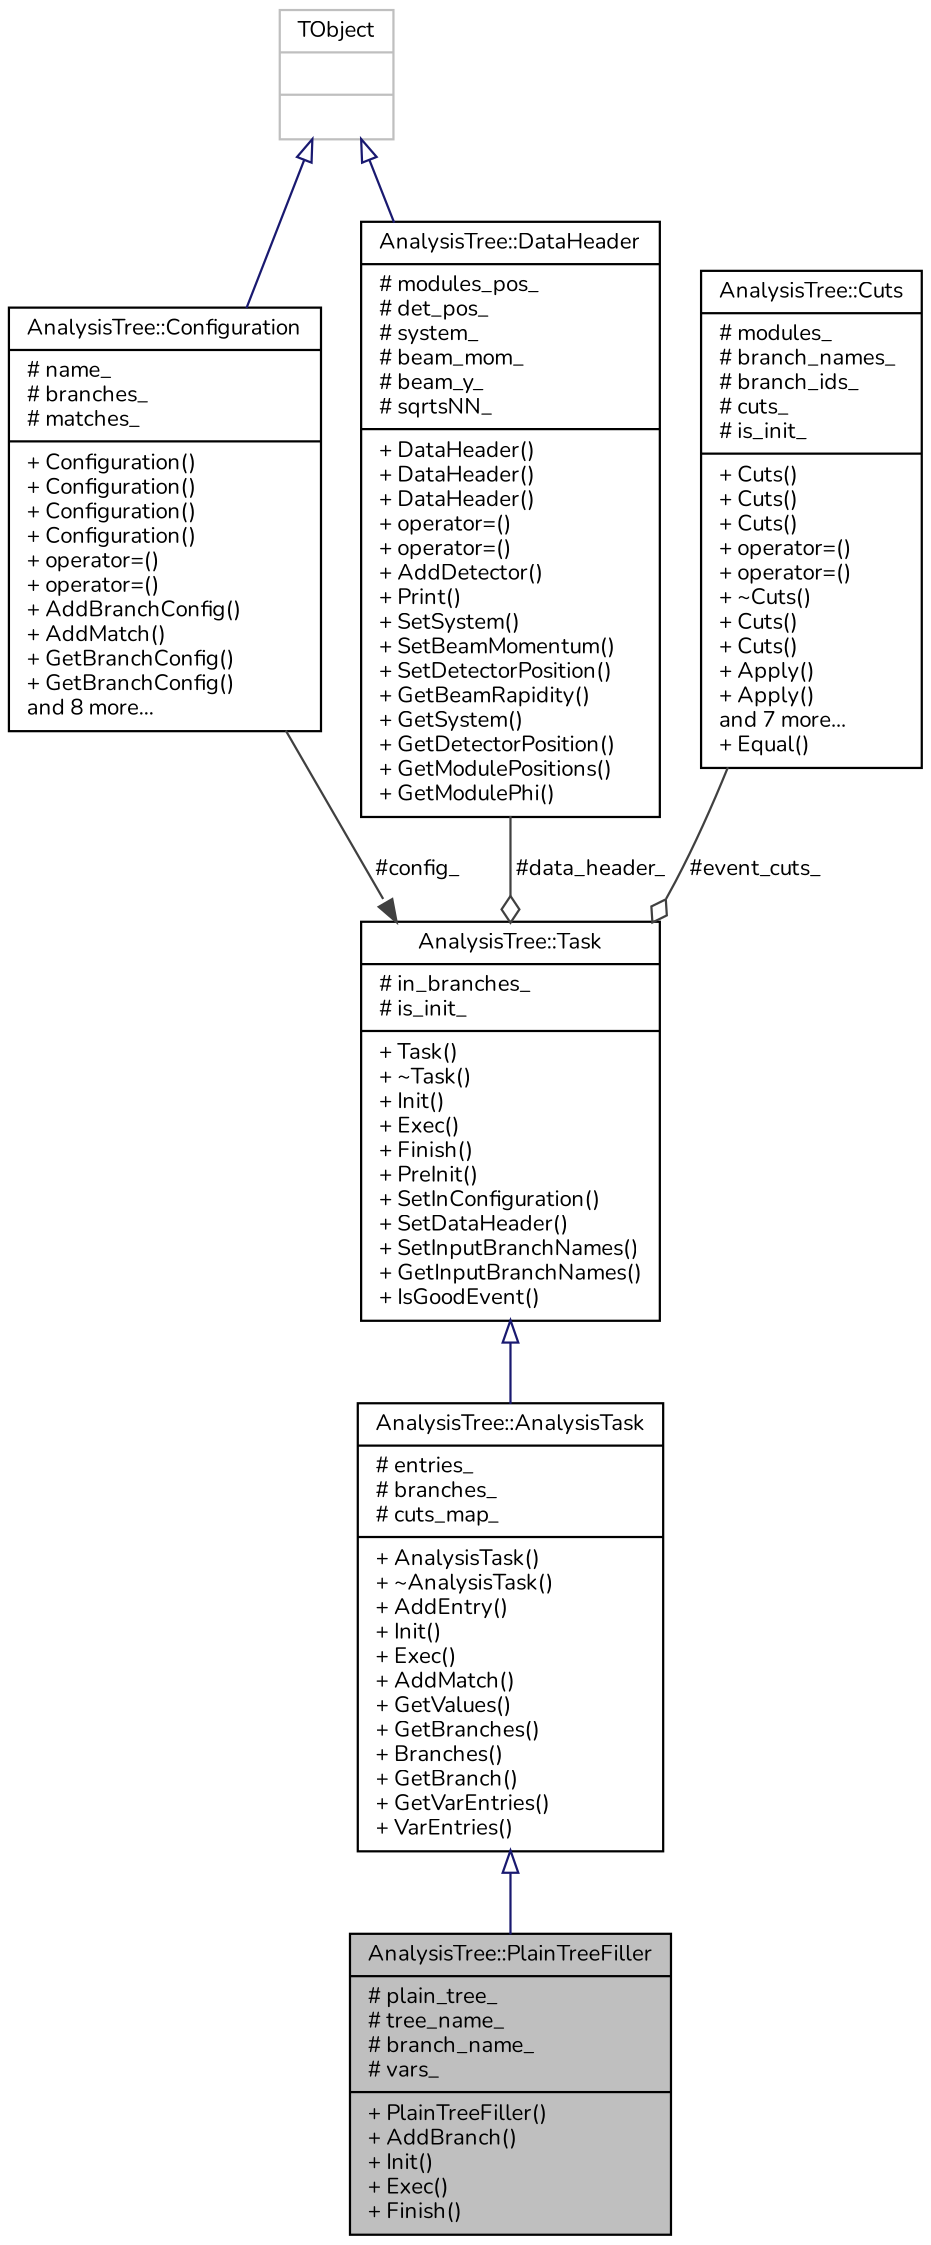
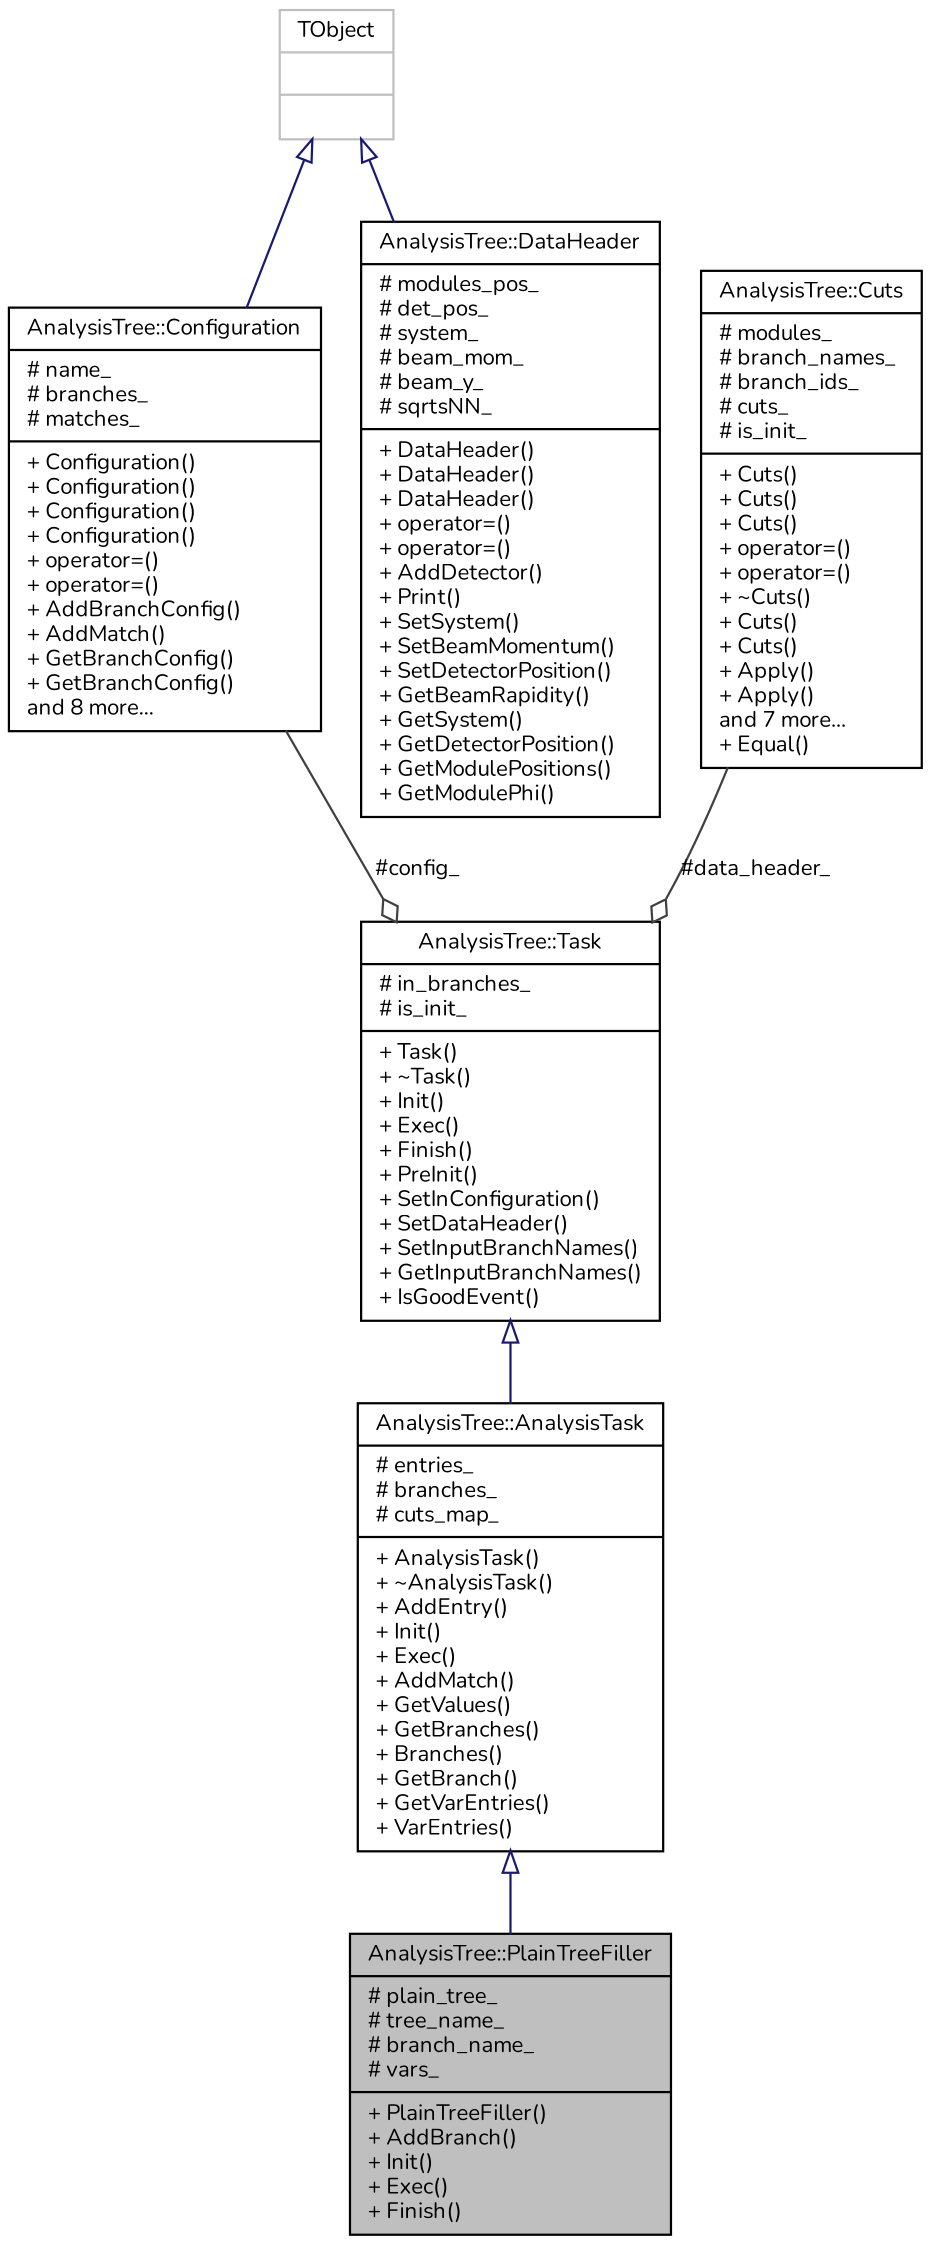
(334, 815) -> (334, 815)
(510, 856) -> none
(753, 869) -> (753, 869)
